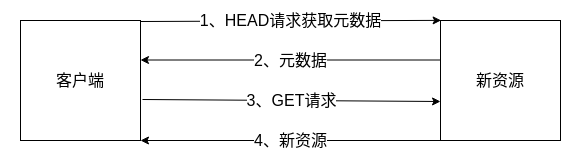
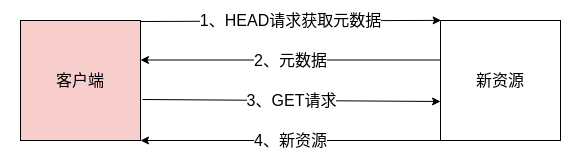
(81, 81) -> (81, 81)
